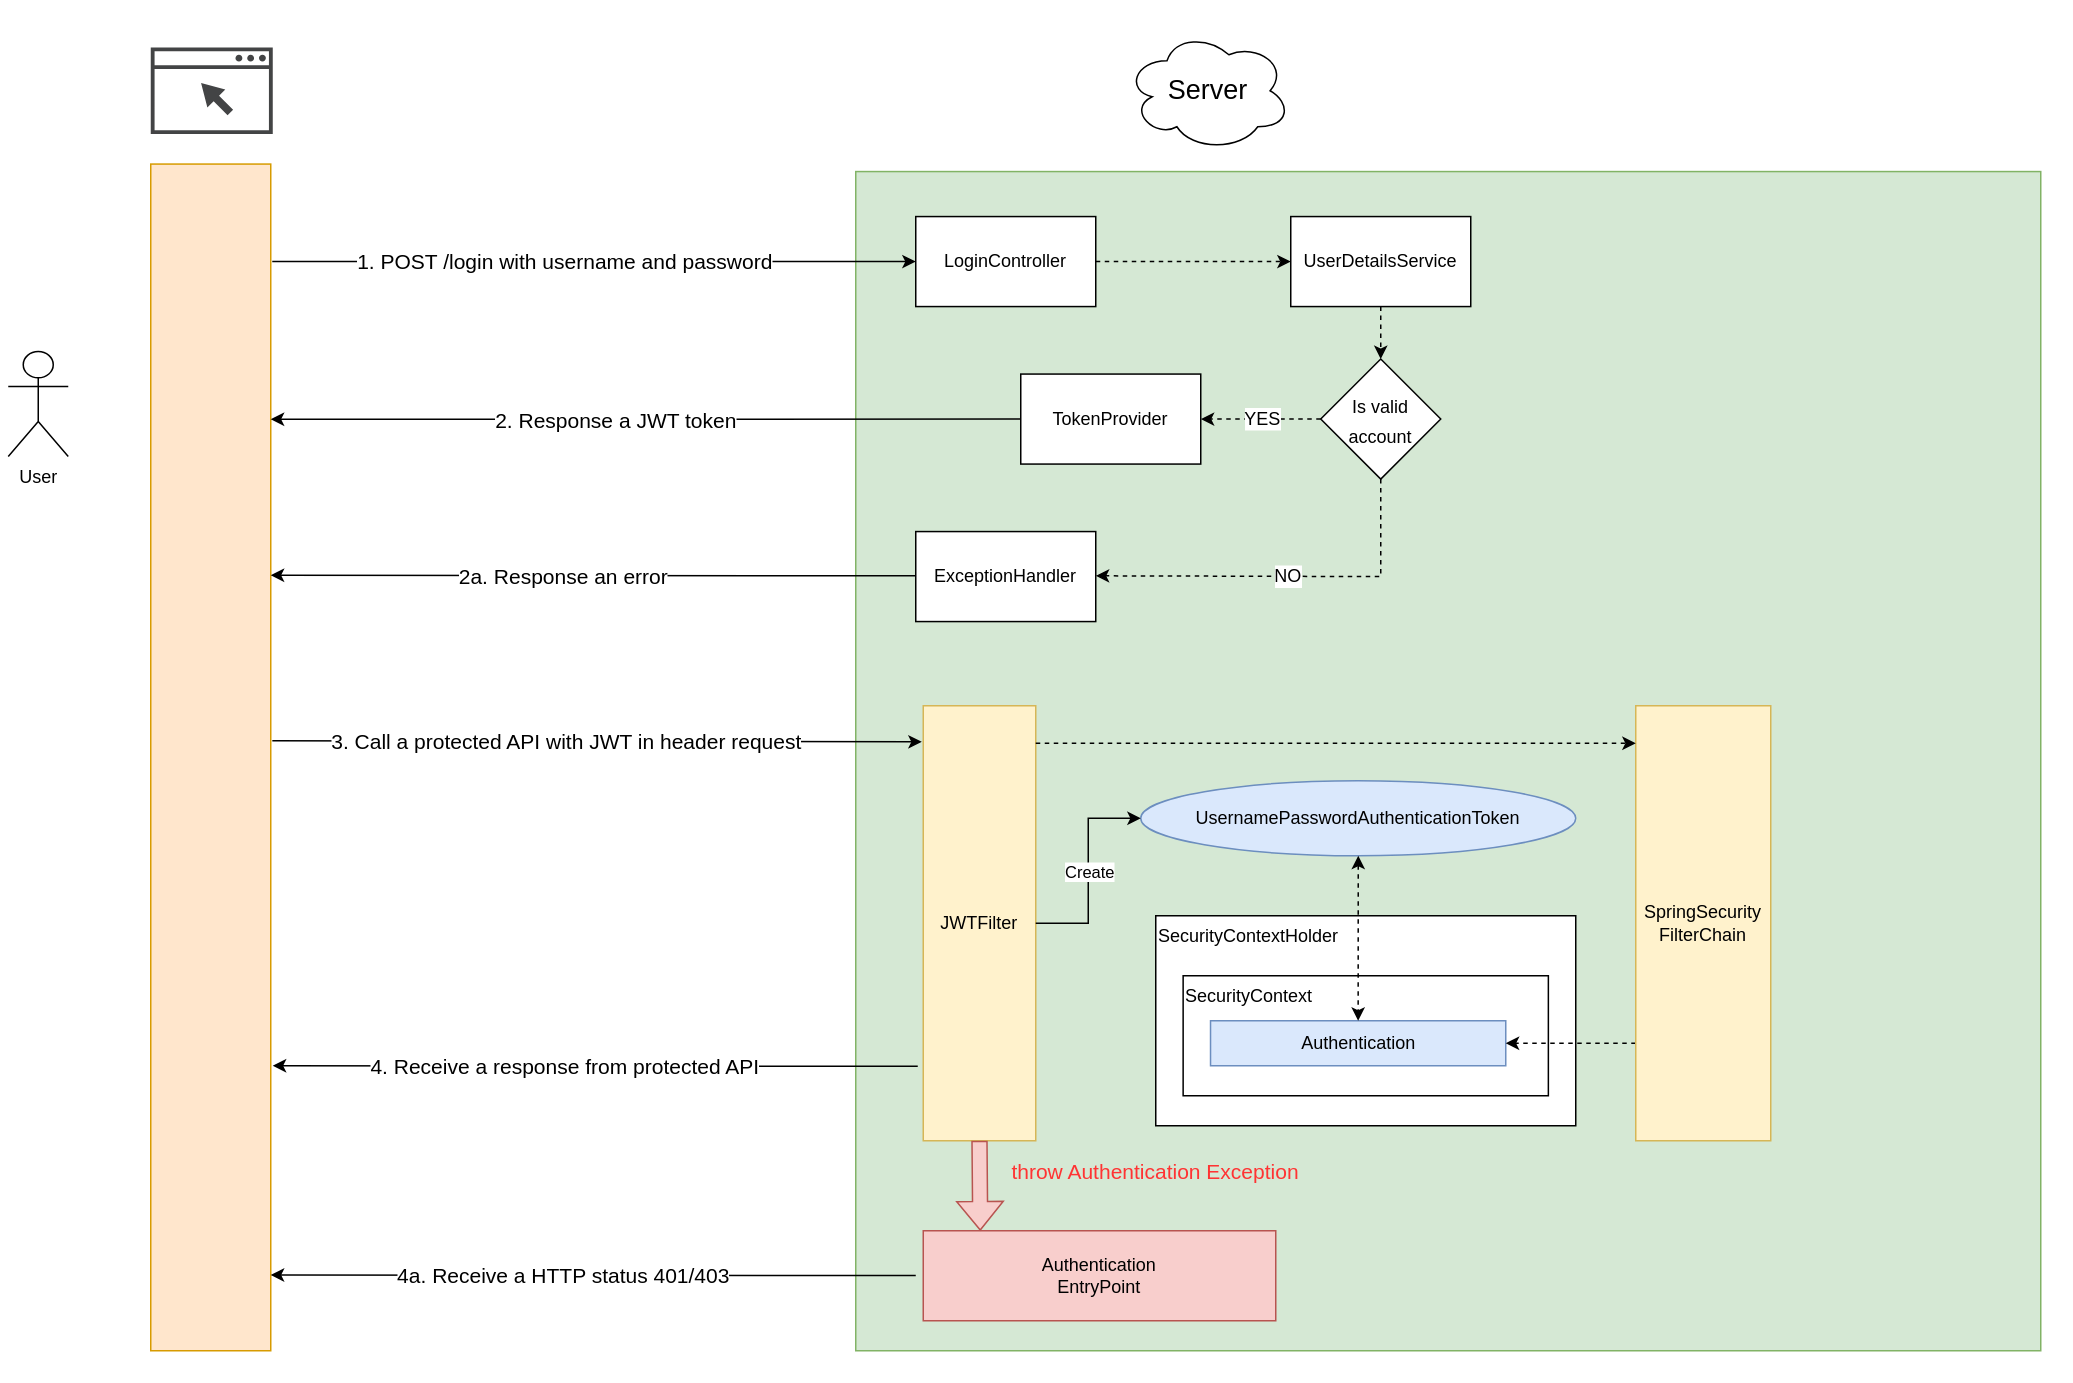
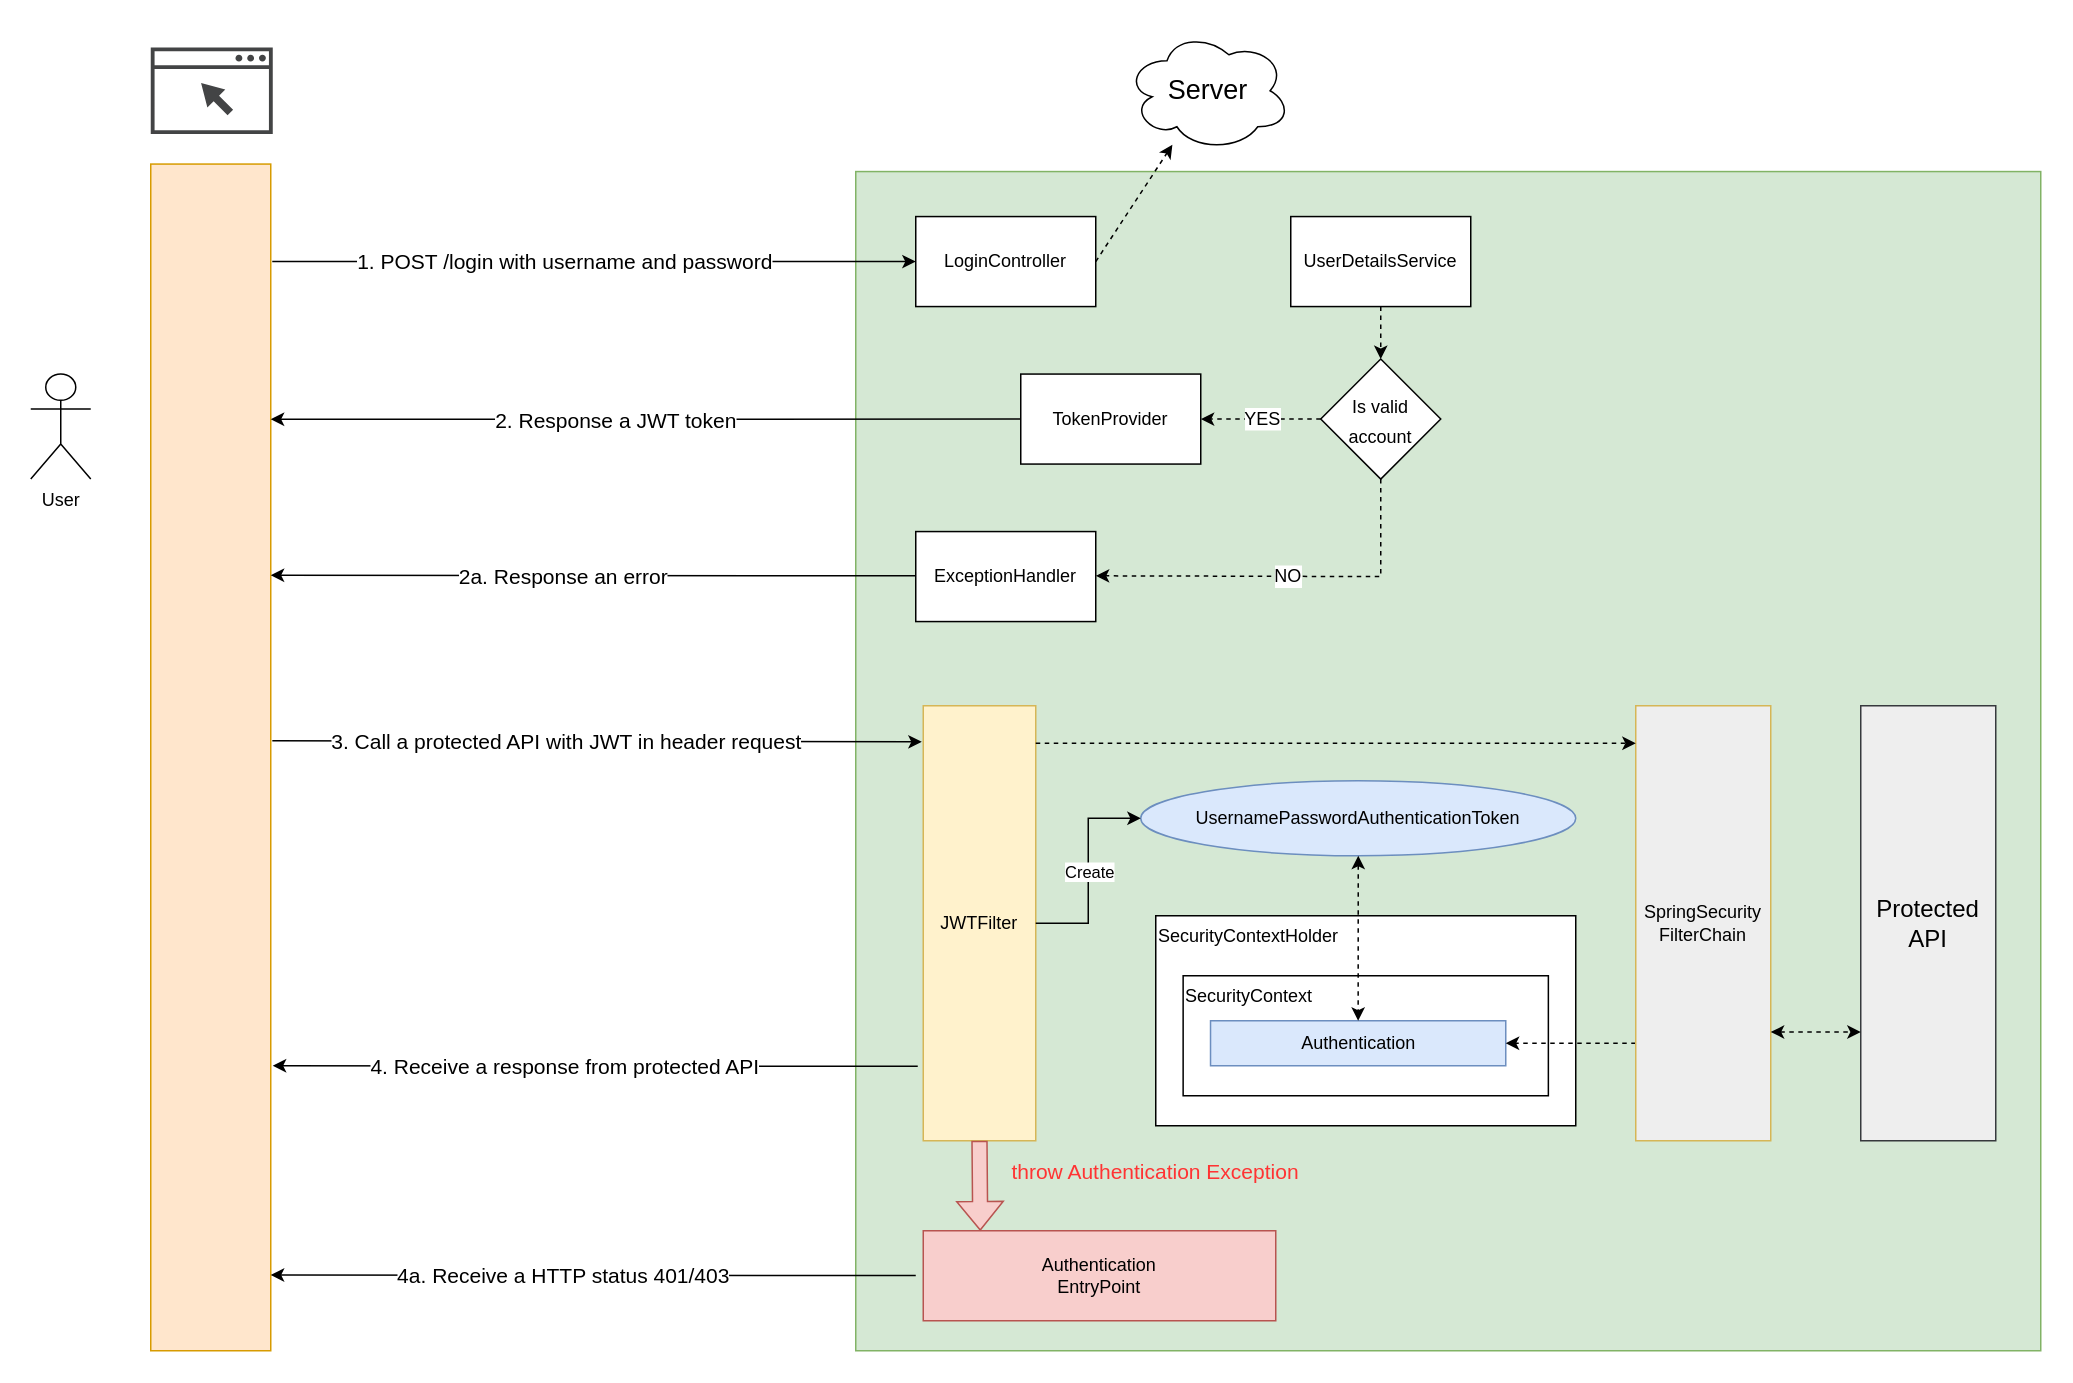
(1188, 262) -> (1131, 207)
(38, 404) -> (61, 427)
(1703, 923) -> (1703, 923)
none -> (1928, 923)
none -> (1816, 1032)
